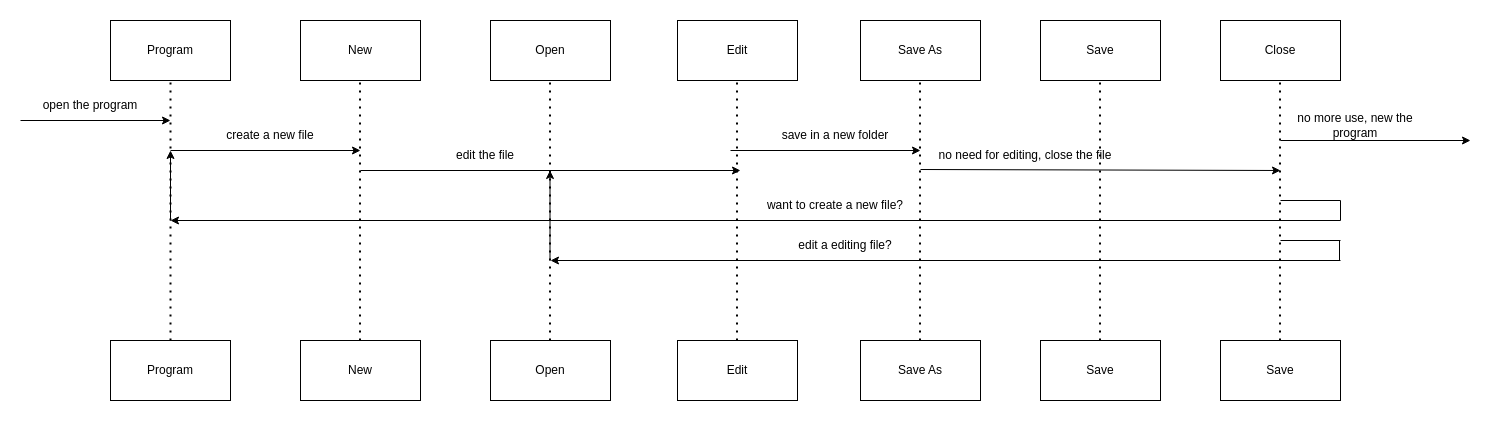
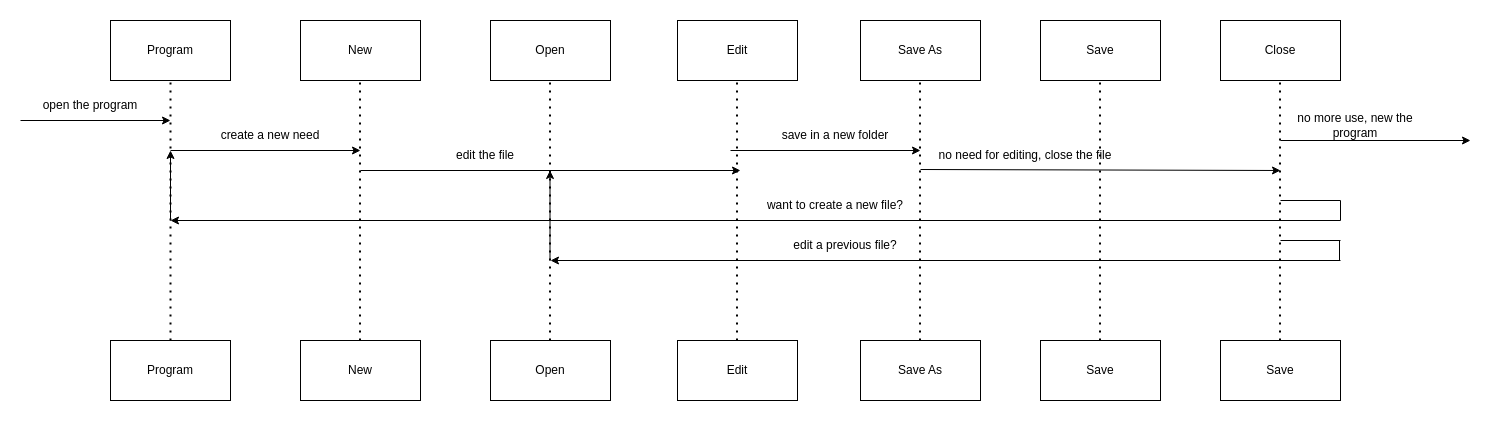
(271, 136) -> (271, 136)
(846, 246) -> (846, 246)
